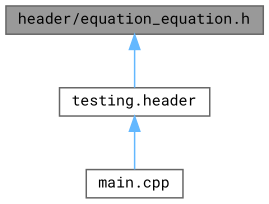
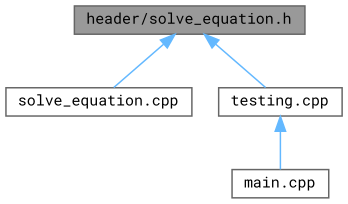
(135, 20) -> (190, 20)
none -> (99, 102)
(135, 102) -> (280, 102)
